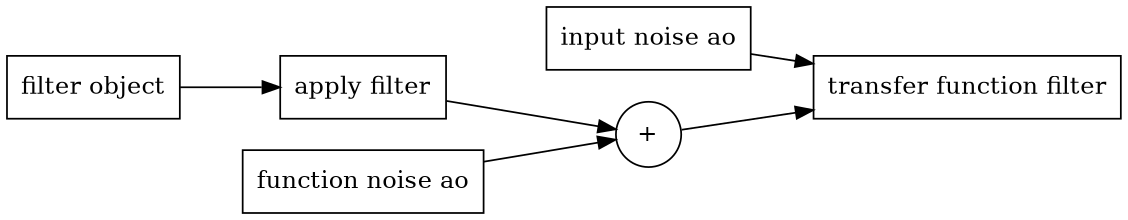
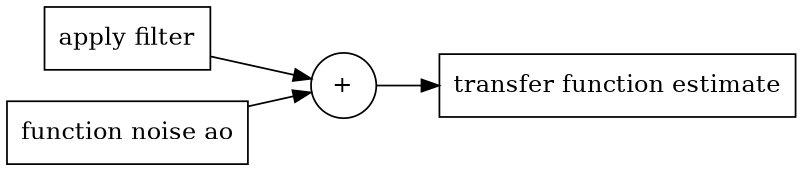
(649, 38) -> none
(93, 87) -> none
(967, 87) -> (618, 86)
